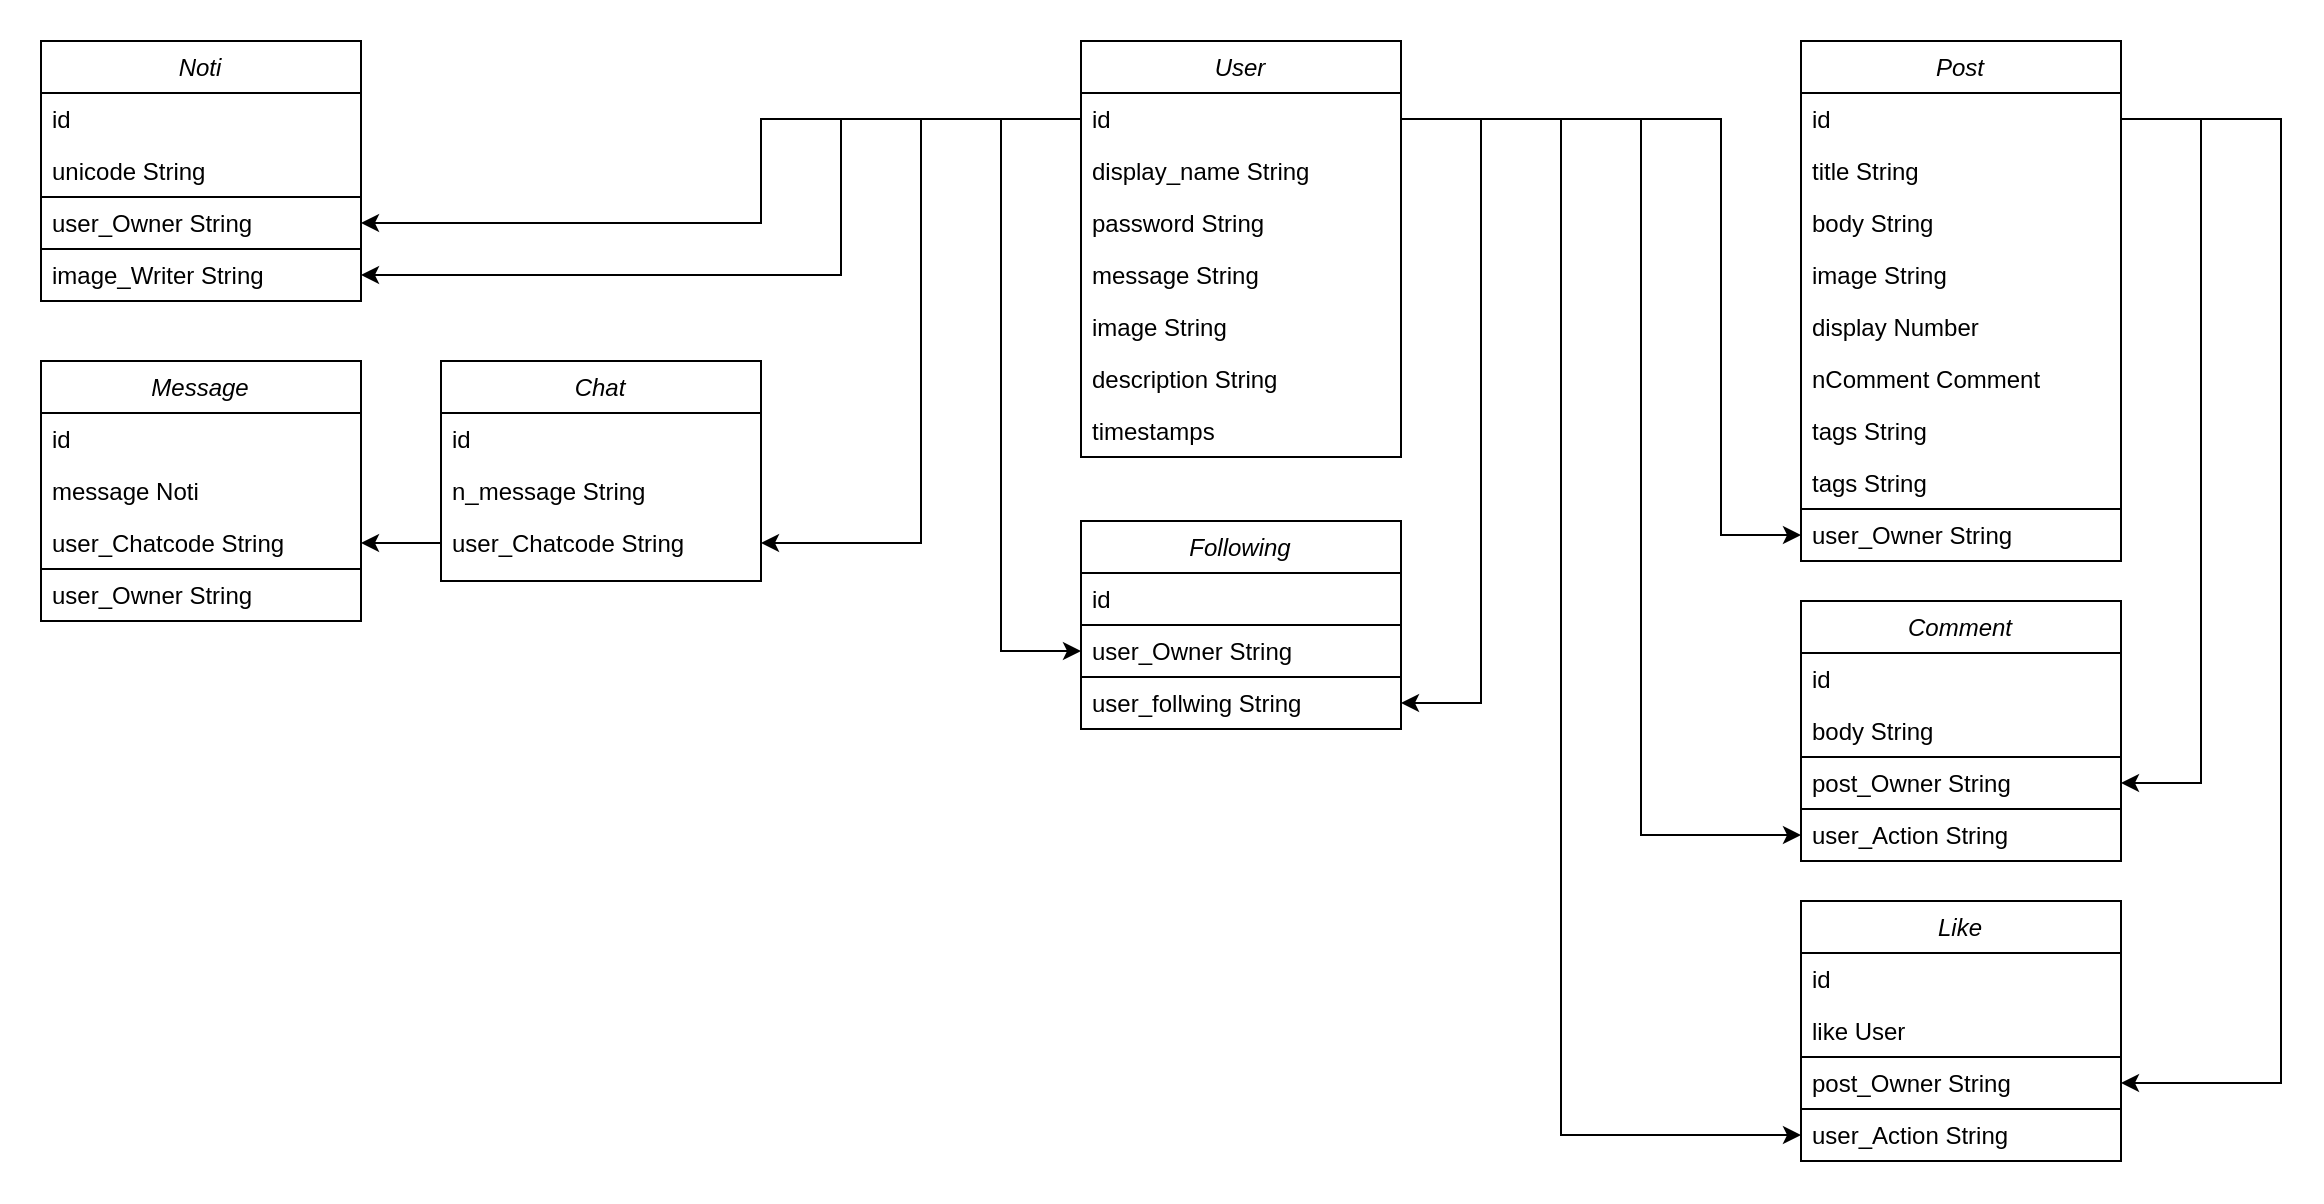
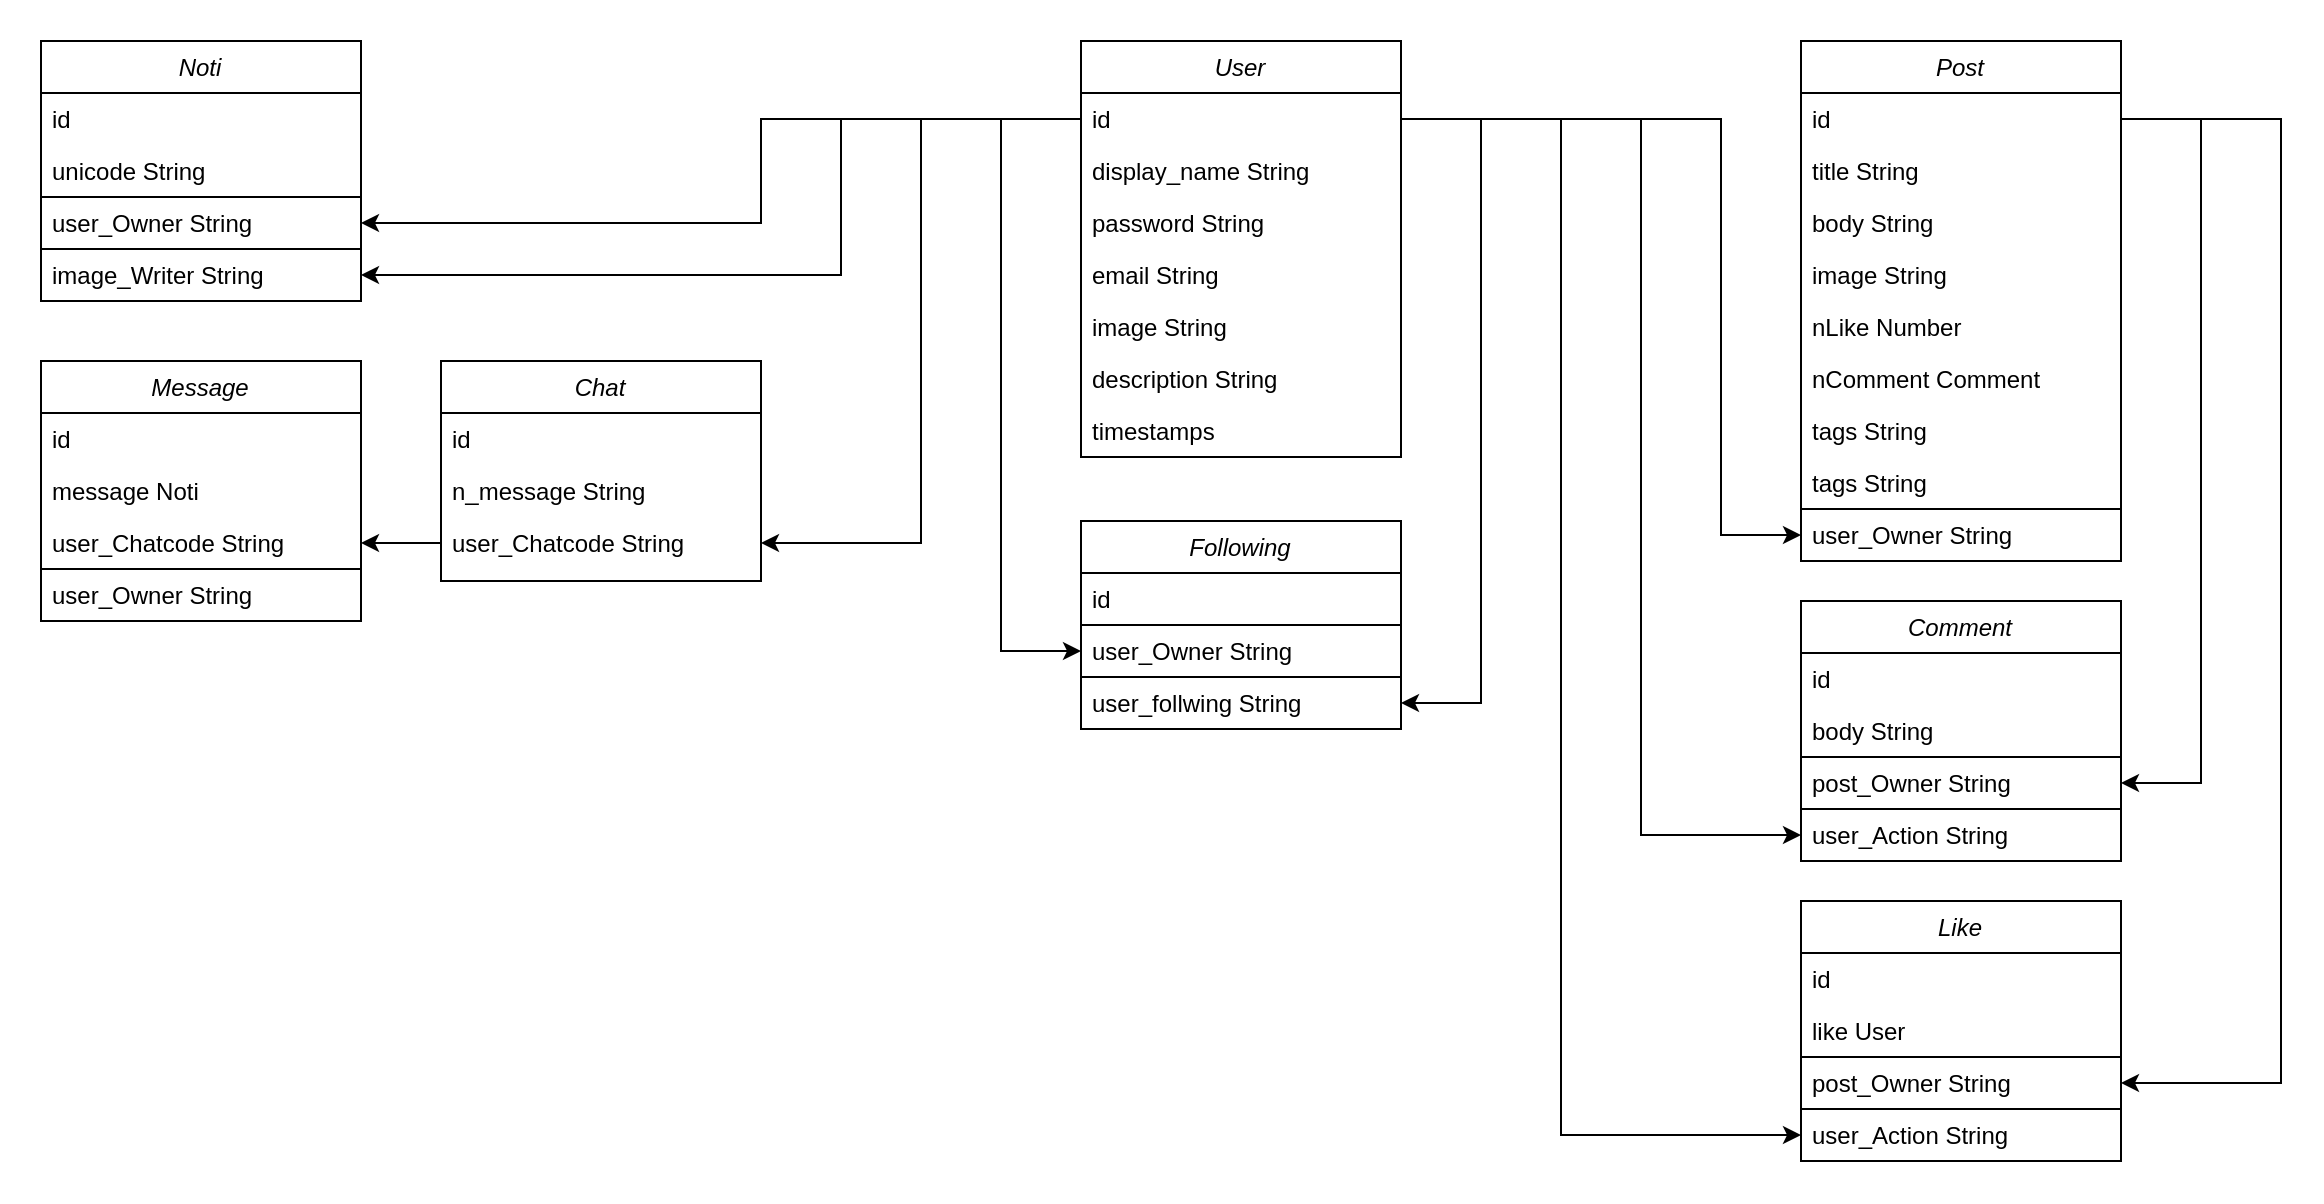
(1180, 276) -> (1160, 276)
(1897, 328) -> (1886, 328)
